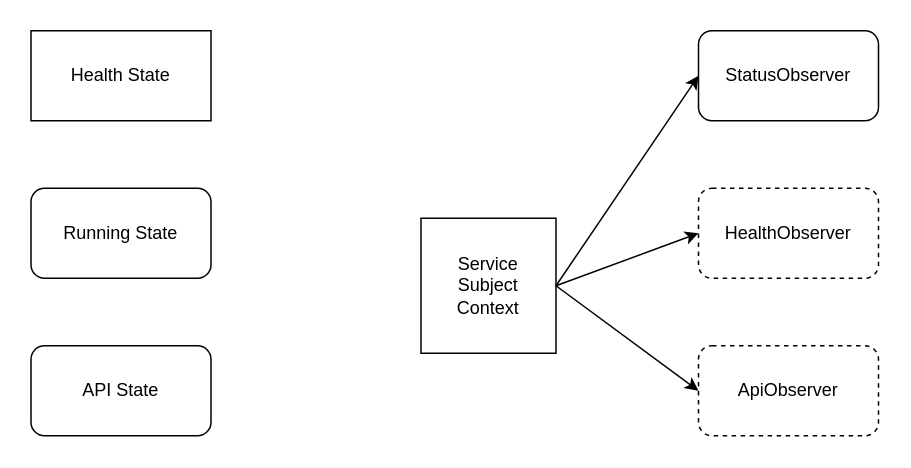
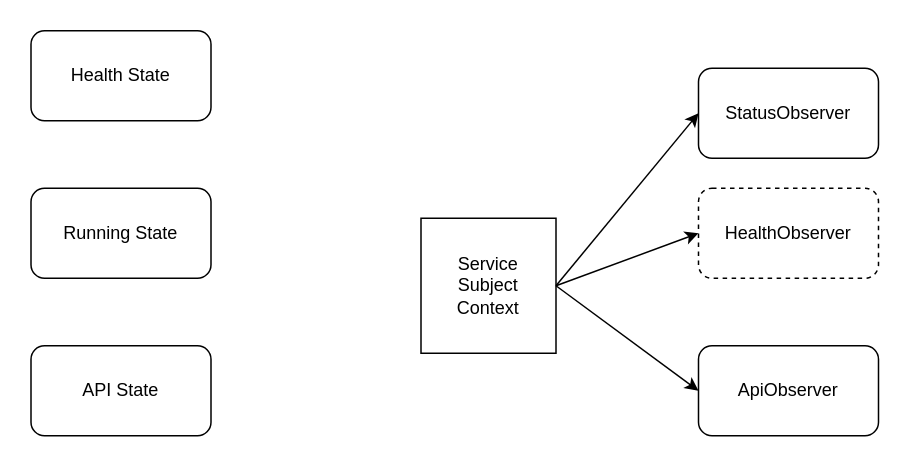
(121, 76) -> (121, 76)
(788, 76) -> (788, 113)
(788, 391) -> (788, 391)
